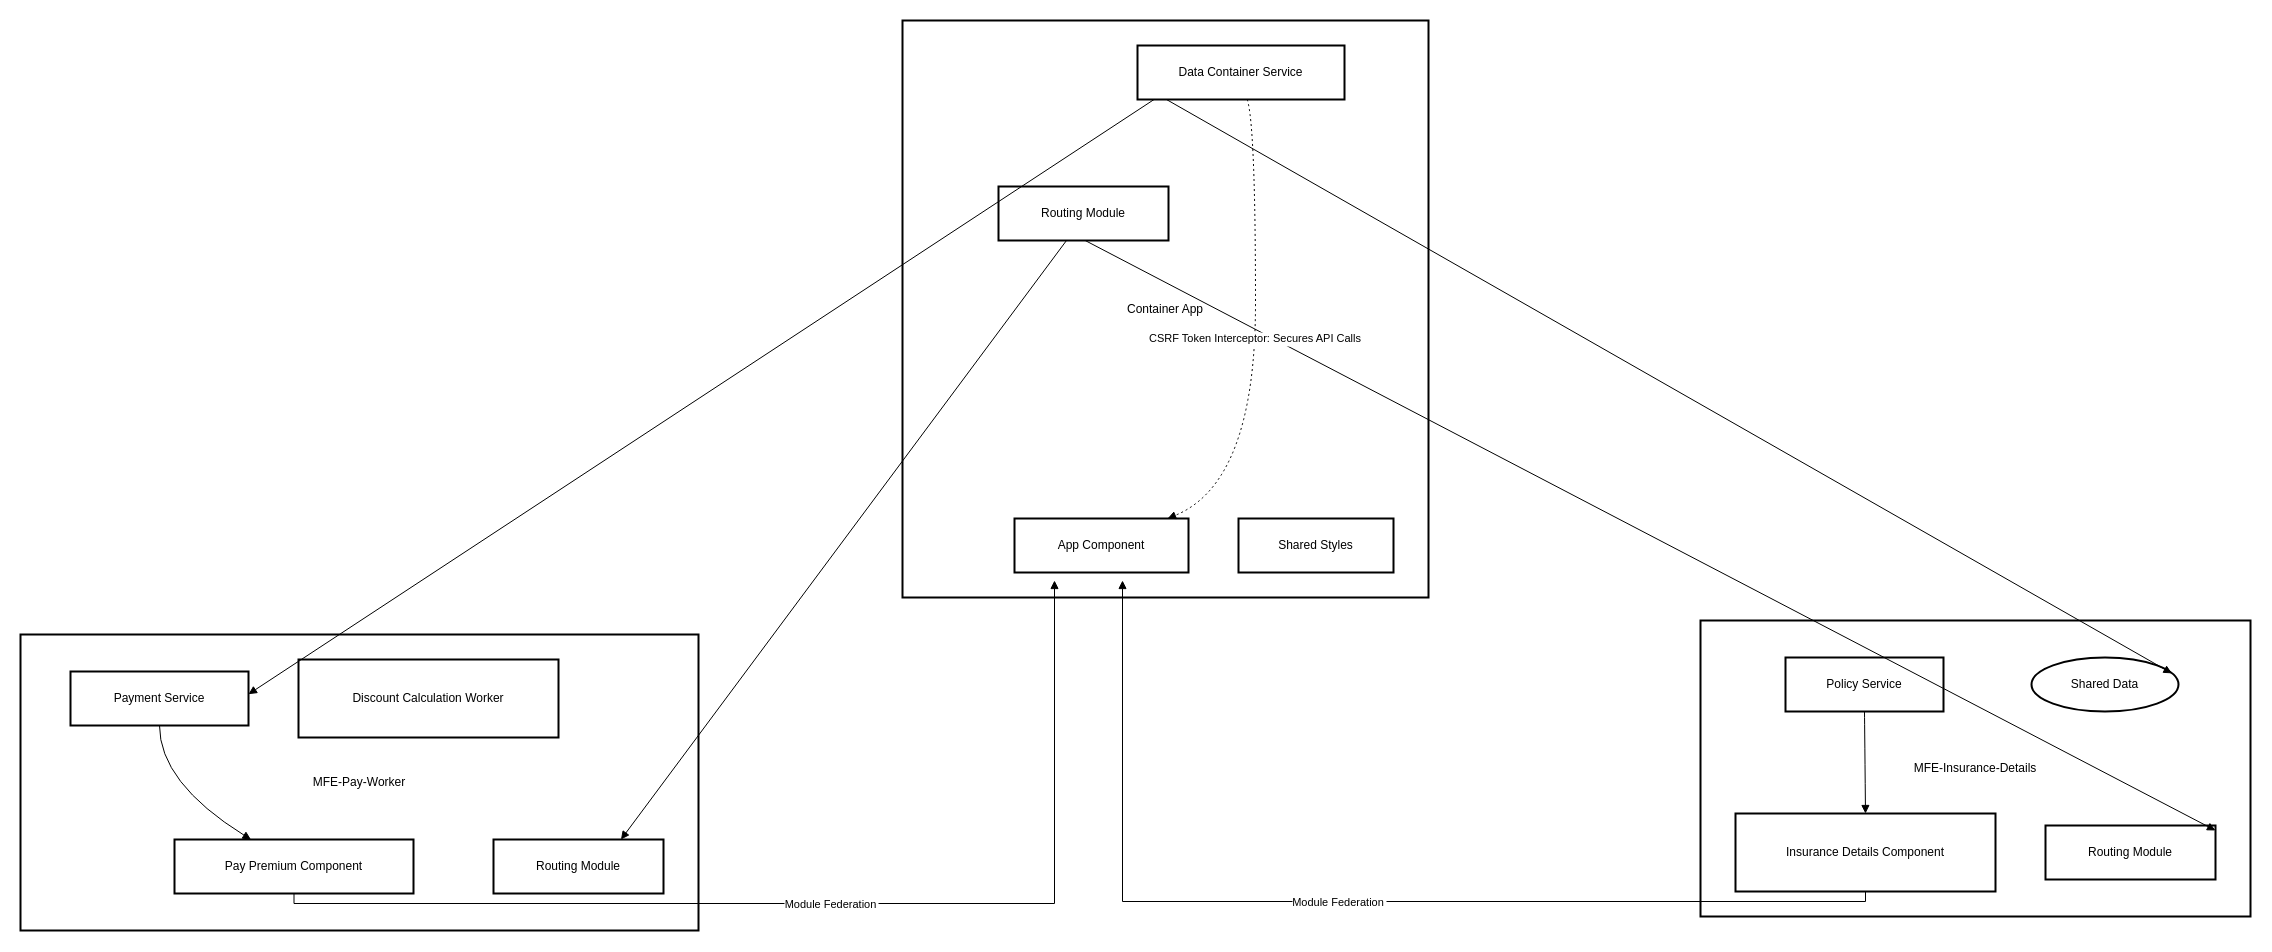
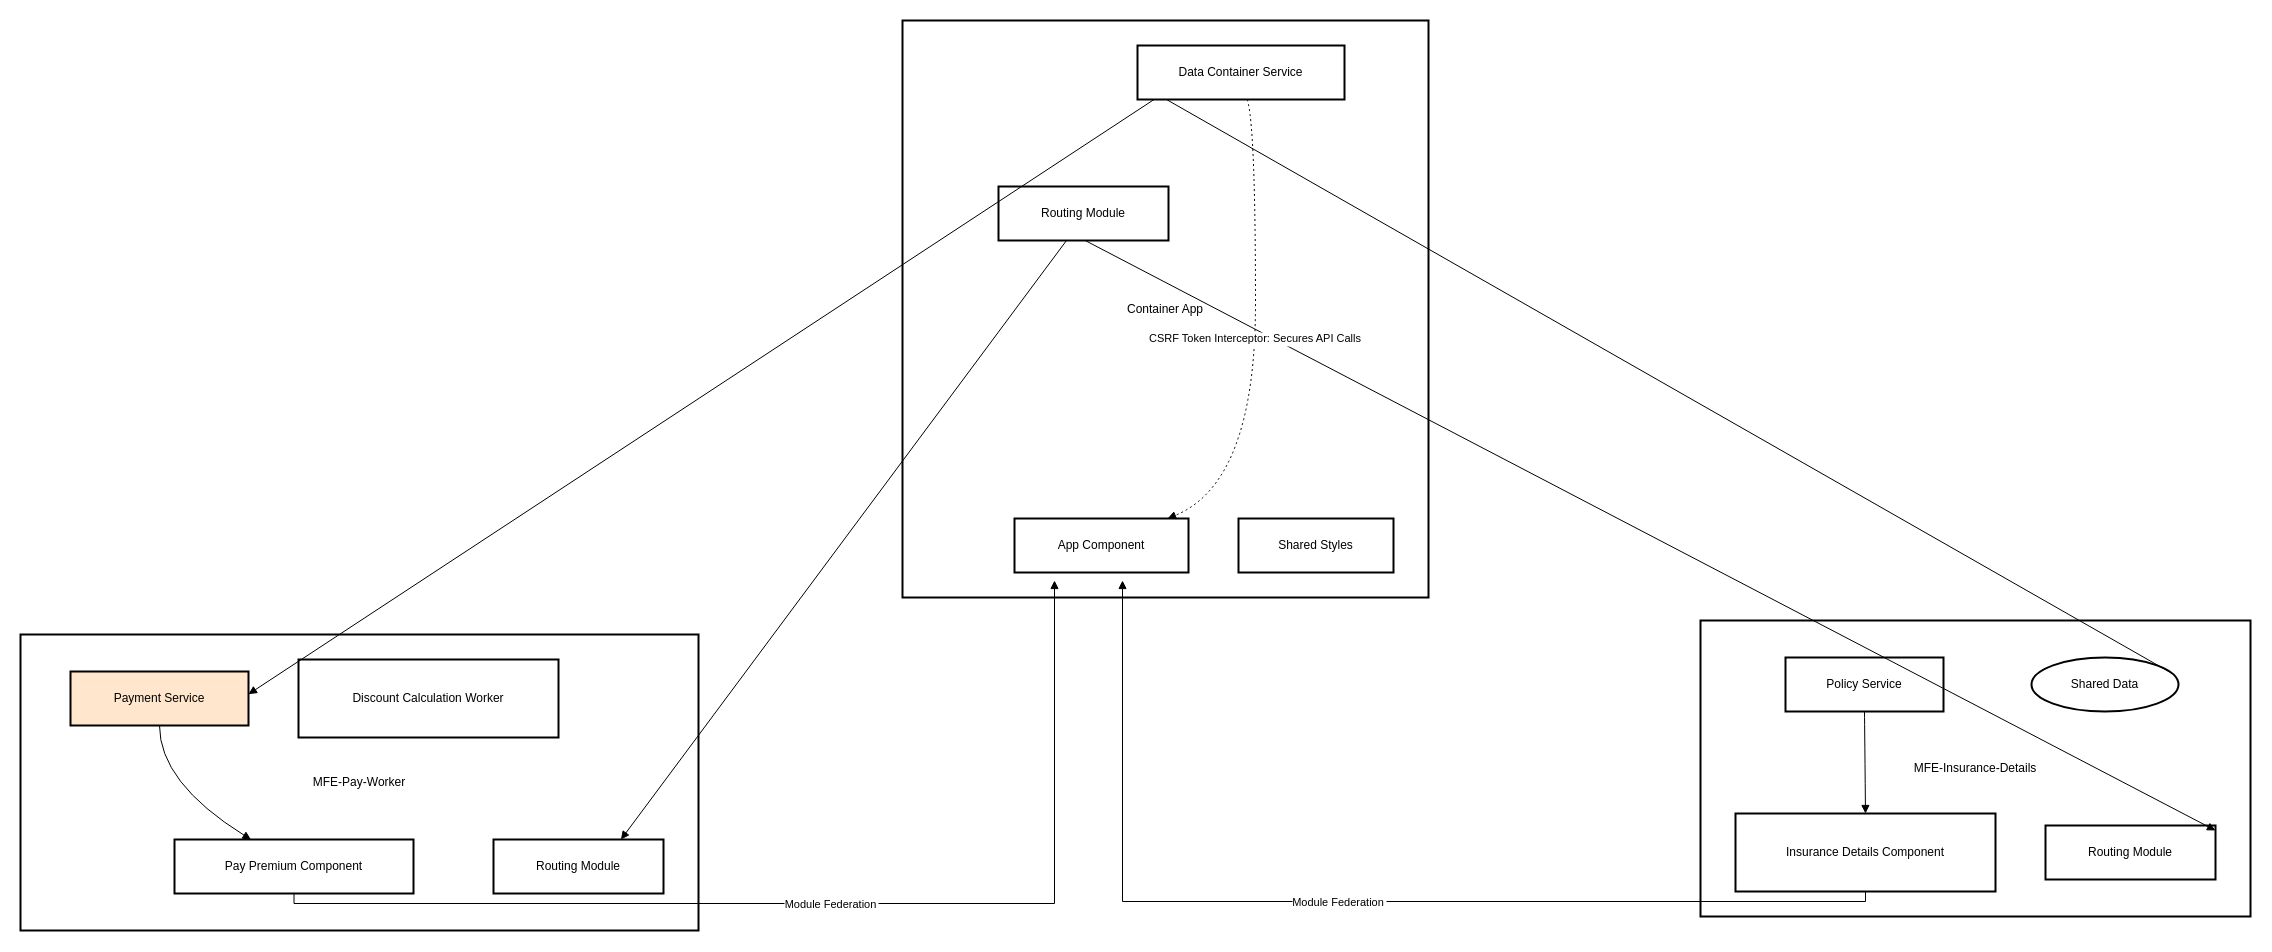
(2163, 668) -> (2166, 670)
(160, 699) -> (160, 699)
